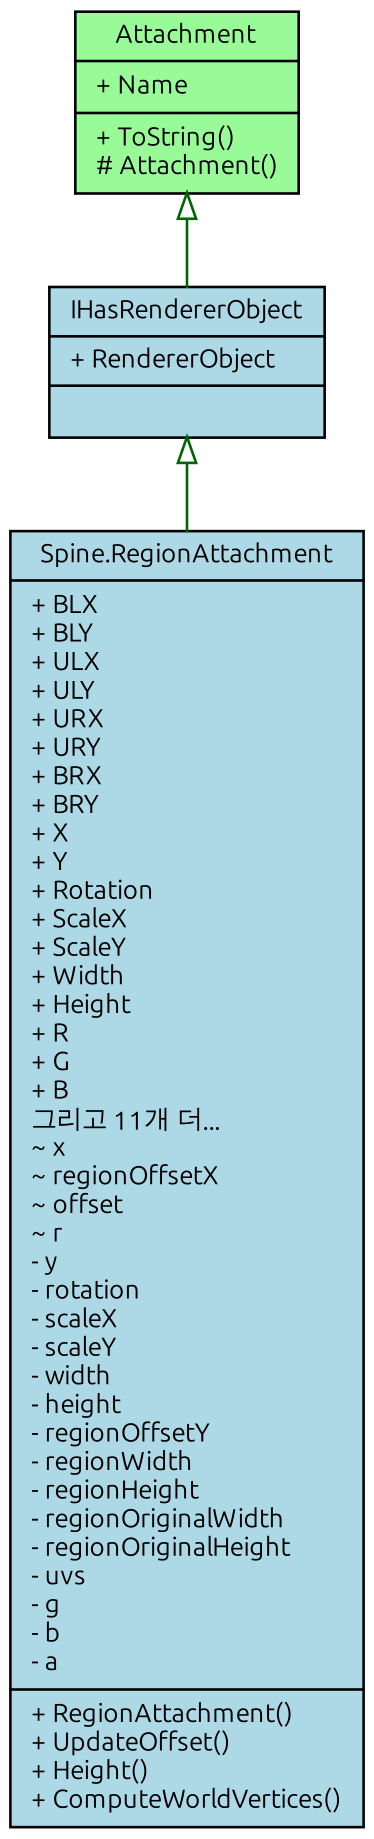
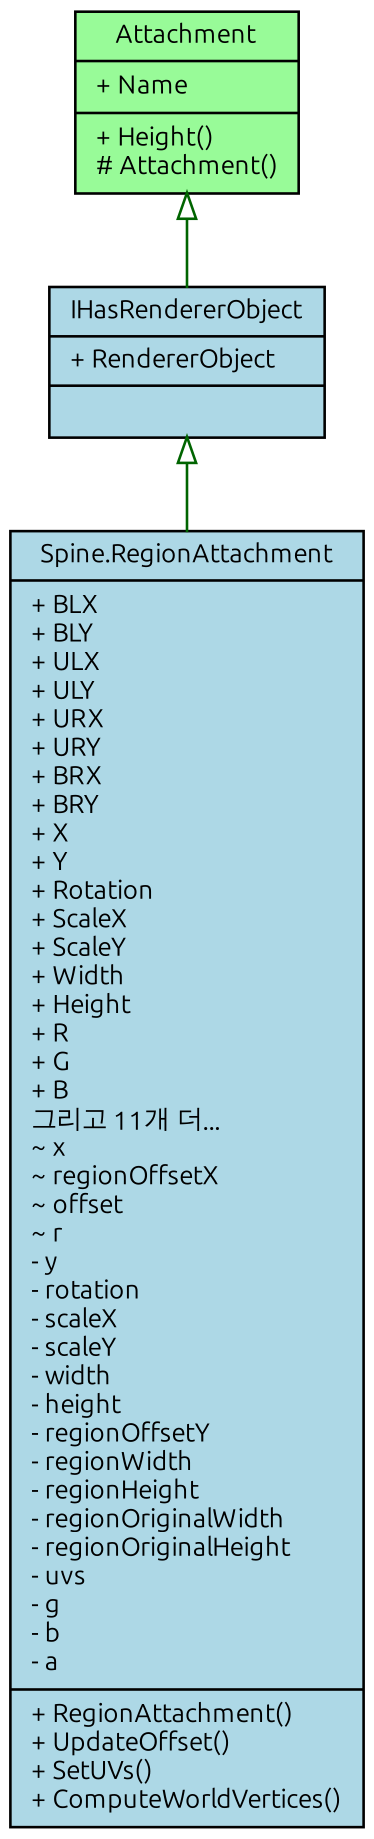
(166, 138) -> (156, 138)
(91, 1771) -> (92, 1771)
